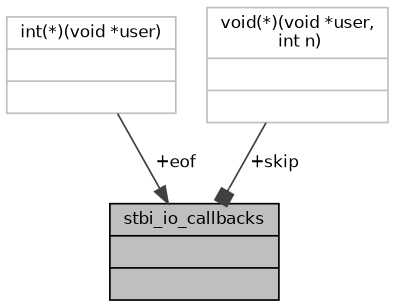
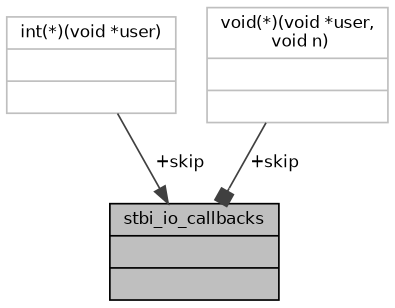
(297, 41) -> (297, 41)
(174, 163) -> (177, 163)
